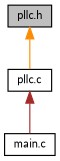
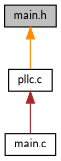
(30, 16) -> (30, 16)
